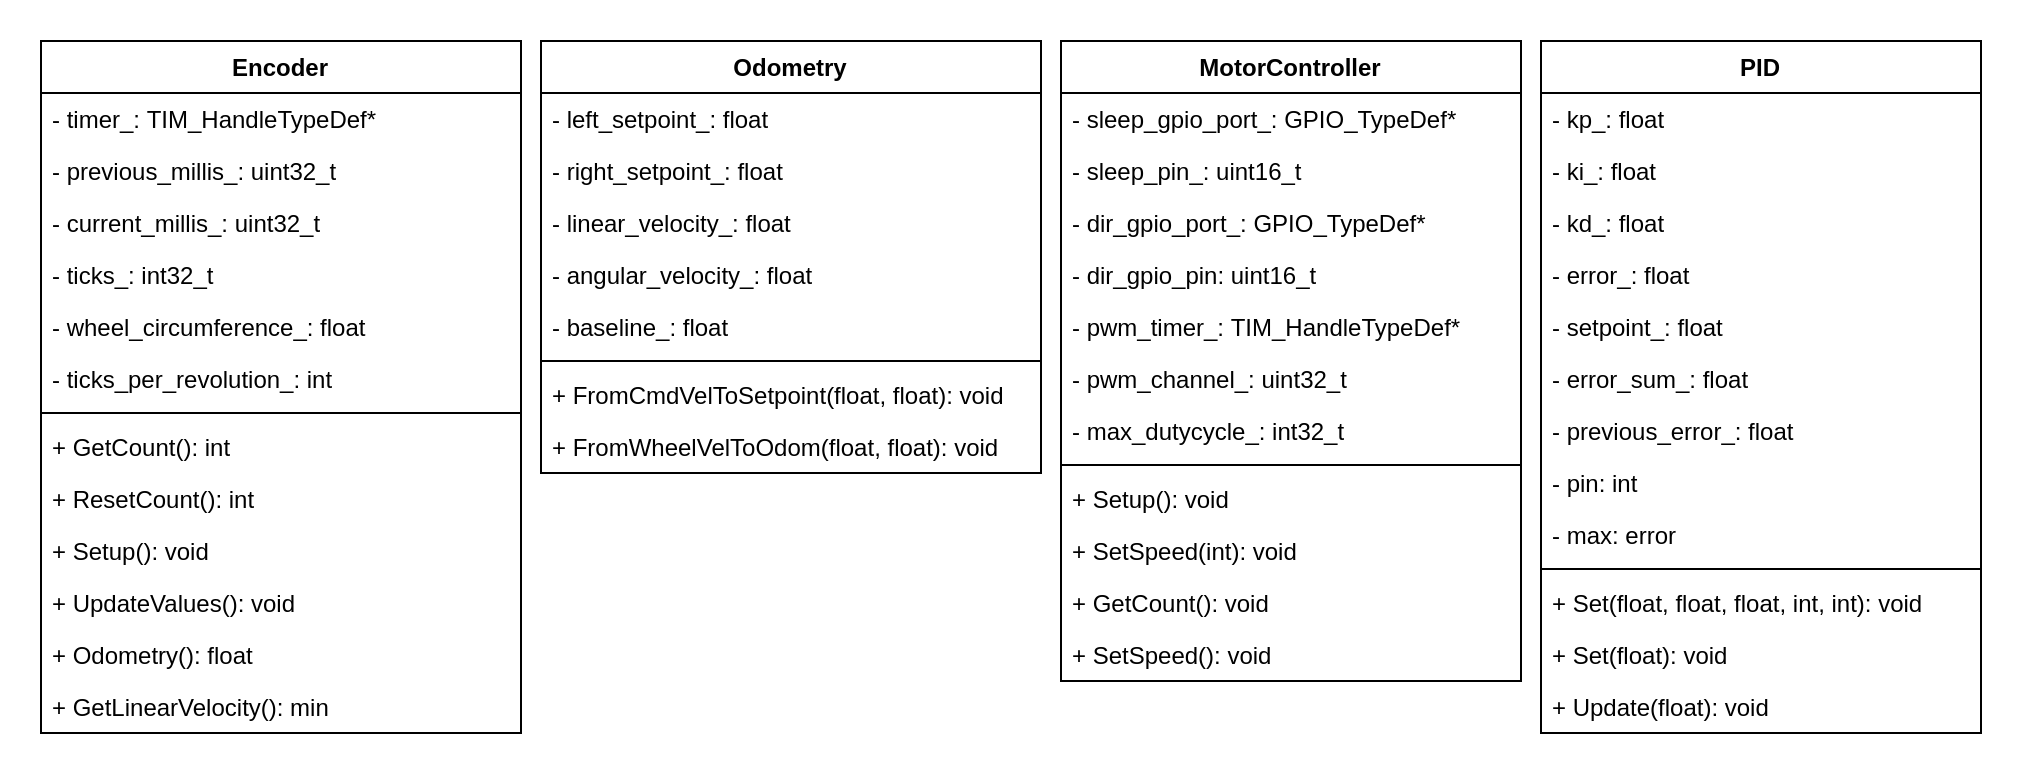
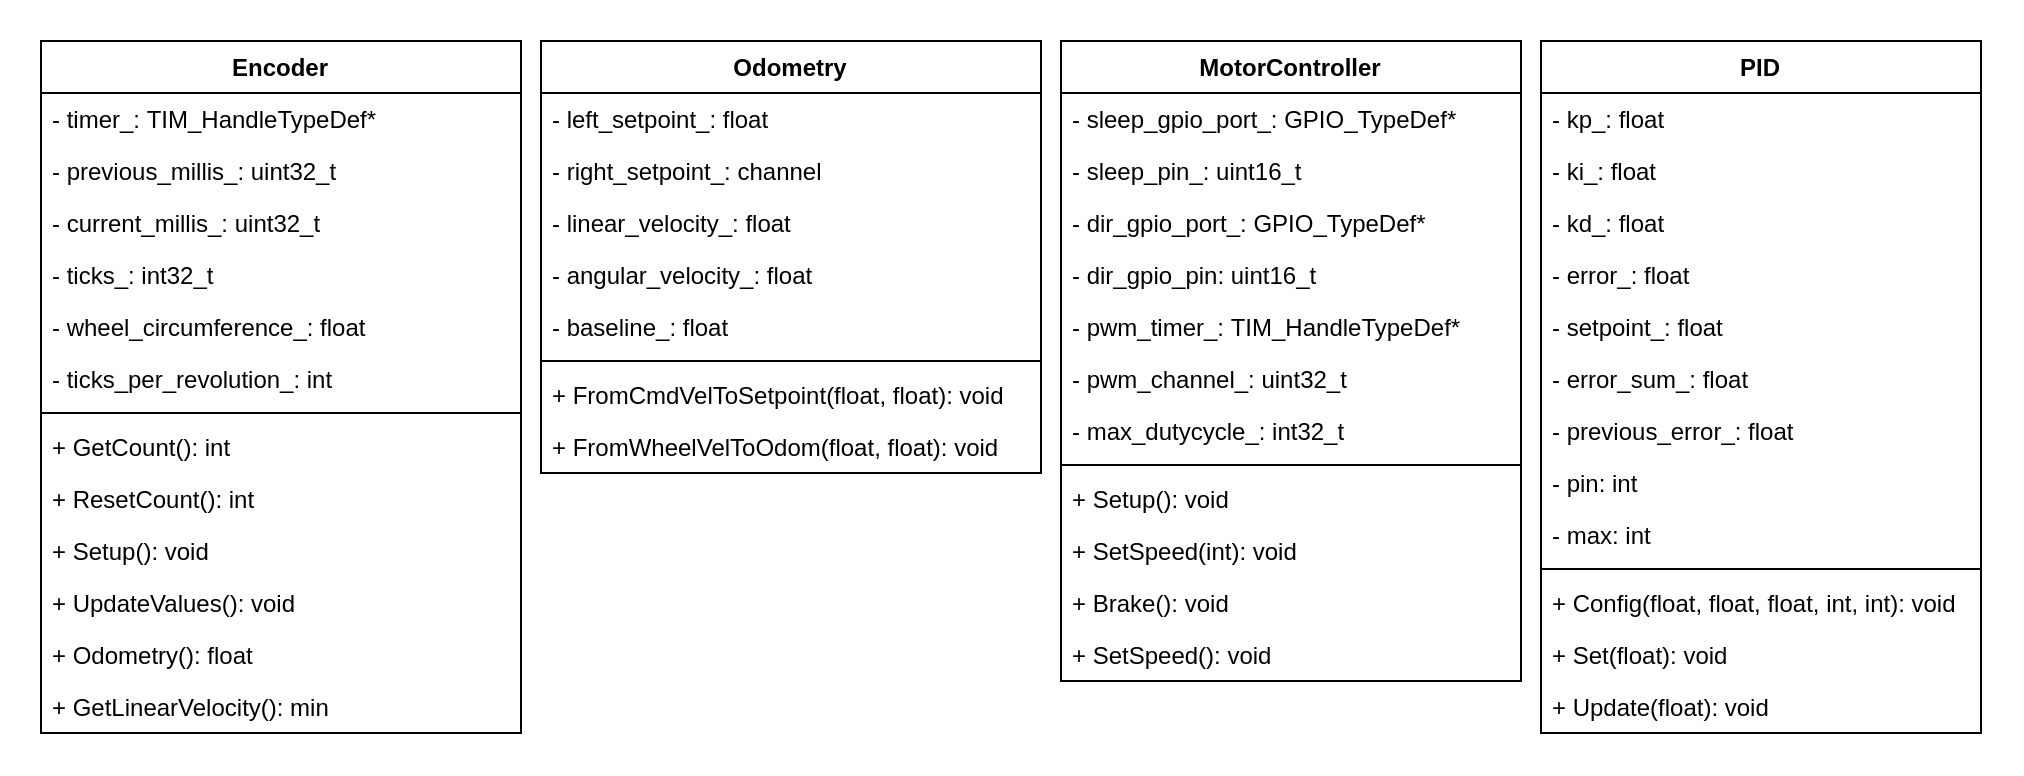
(695, 172) -> (708, 172)
(1623, 536) -> (1607, 536)
(1180, 604) -> (1160, 604)
(1781, 604) -> (1798, 604)
